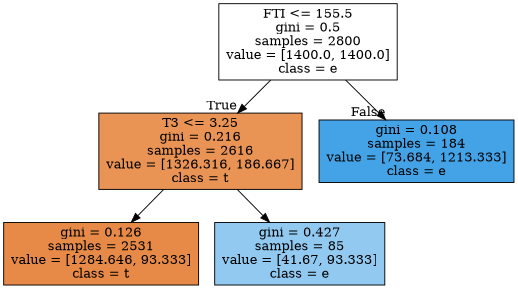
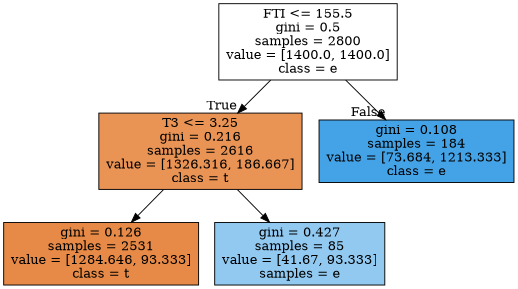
(300, 254) -> (300, 254)
